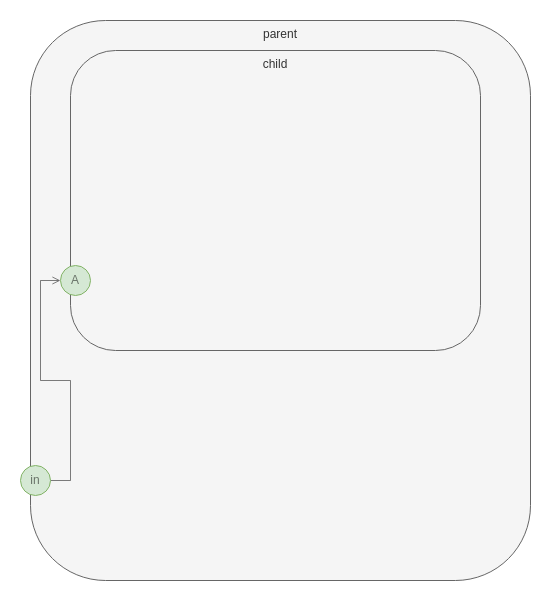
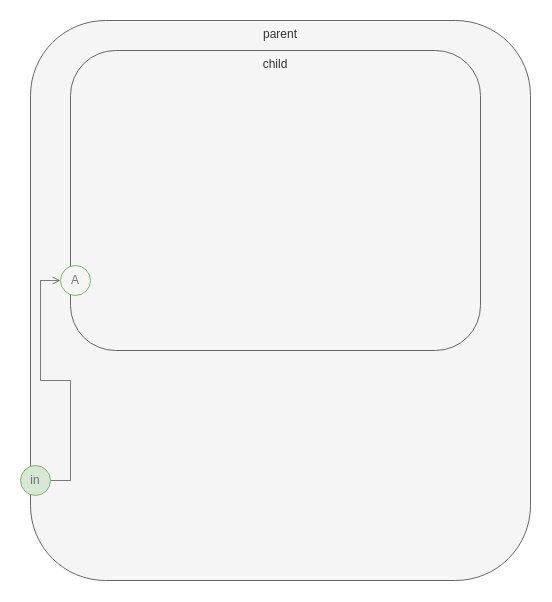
(76, 281) -> (76, 281)
